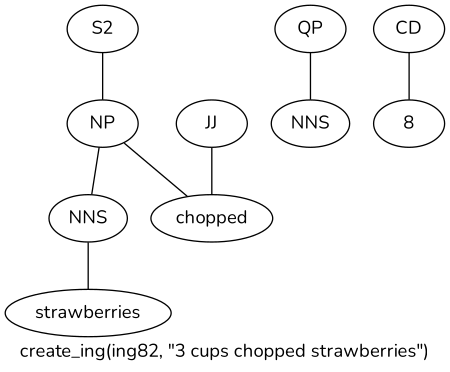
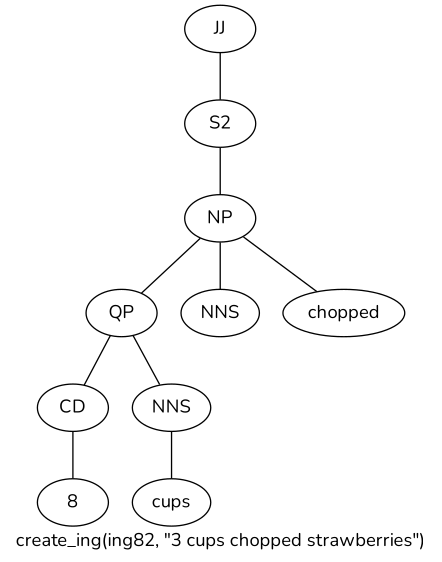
(212, 171) -> (220, 76)
none -> (171, 266)
(88, 313) -> none
none -> (97, 360)
none -> (172, 502)
